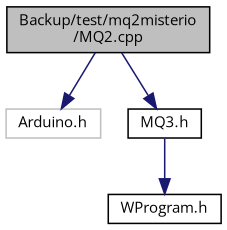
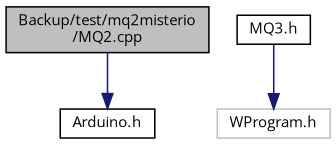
(135, 74) -> none
(53, 124) -> (108, 124)
(165, 209) -> (274, 124)
